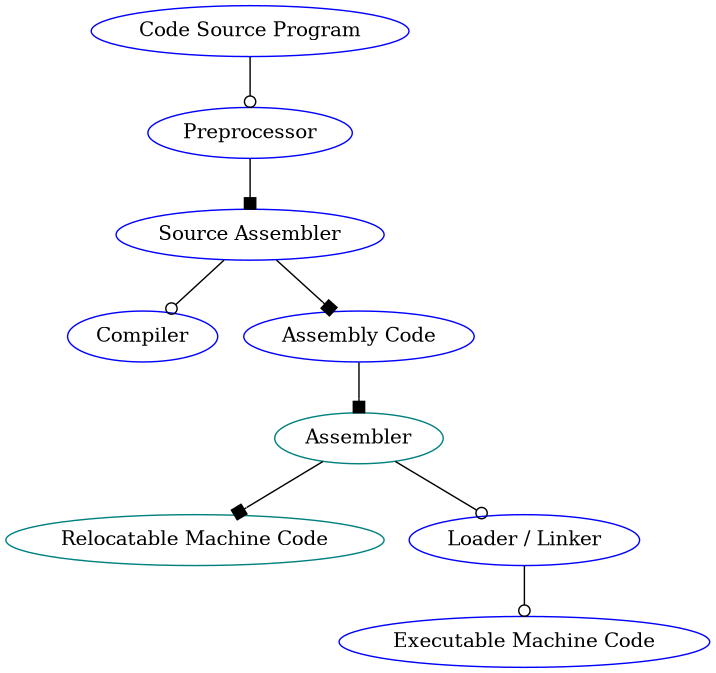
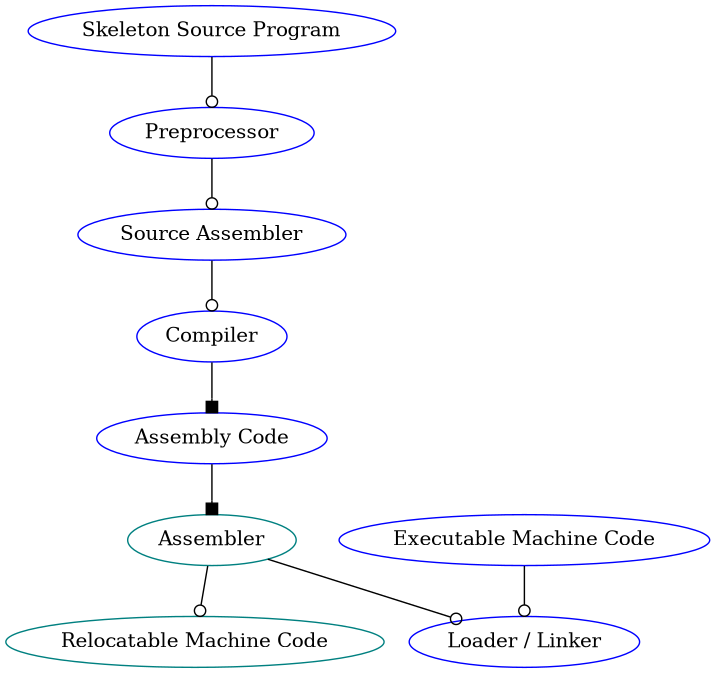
(250, 31) -> (212, 31)
(250, 177) -> (212, 178)
(300, 281) -> (212, 380)
(285, 484) -> (204, 585)
(524, 585) -> (524, 585)
